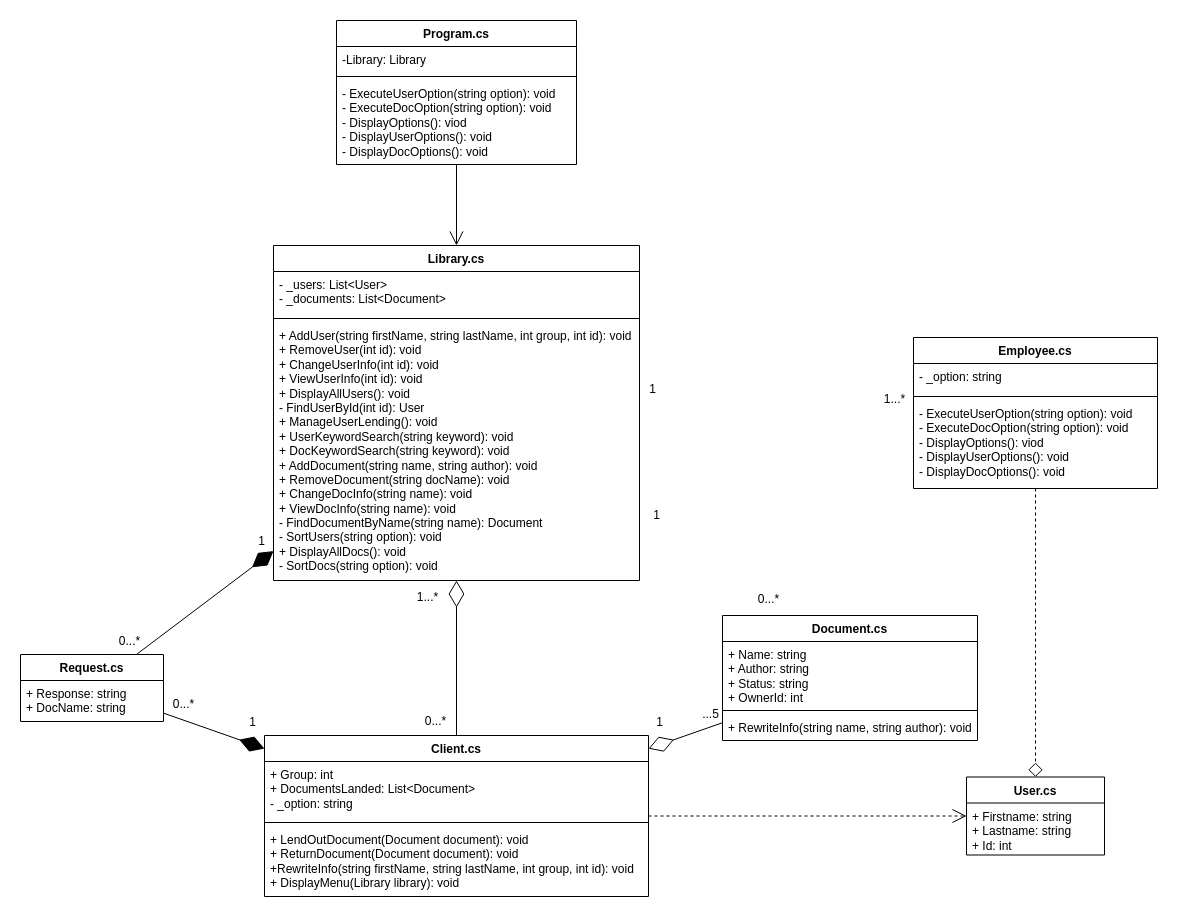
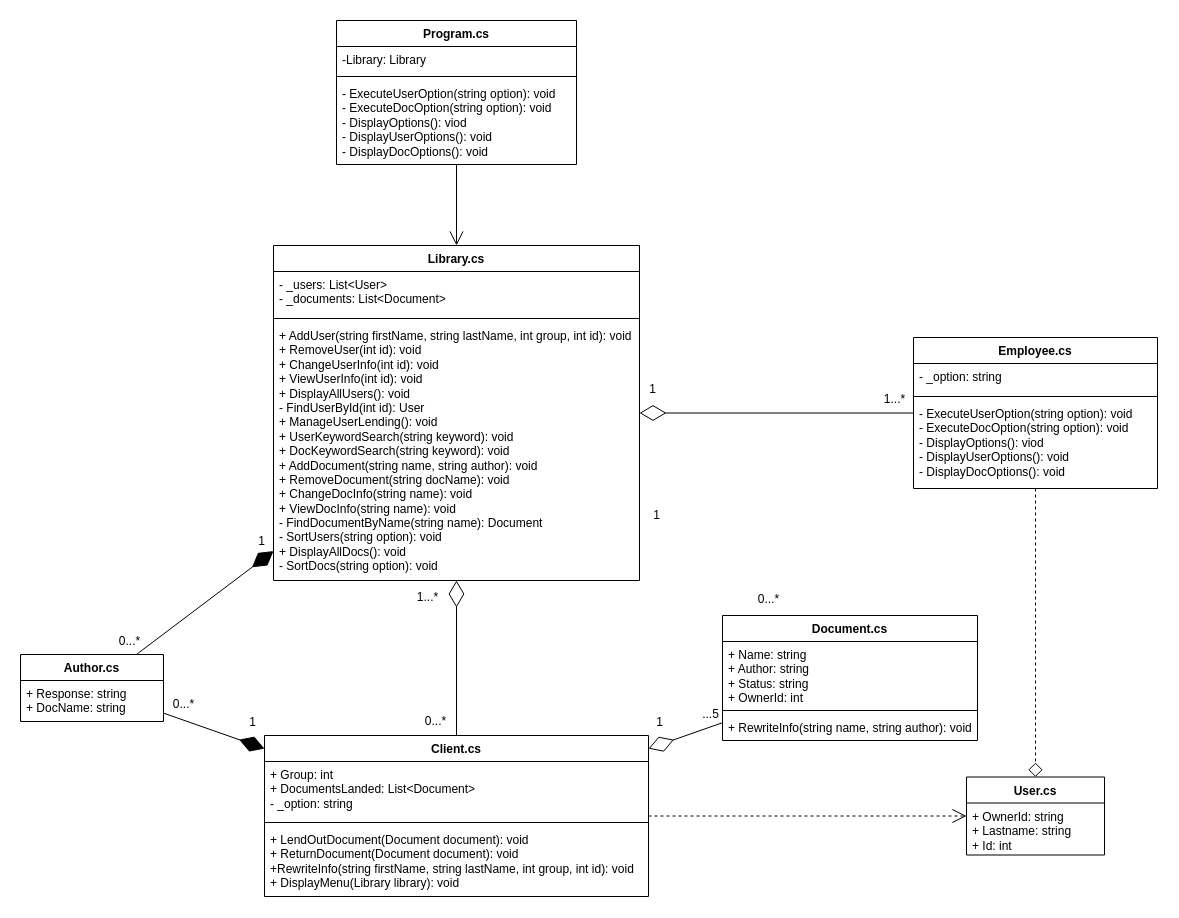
none -> (788, 413)
(92, 669) -> (92, 669)
(1029, 832) -> (1028, 832)
